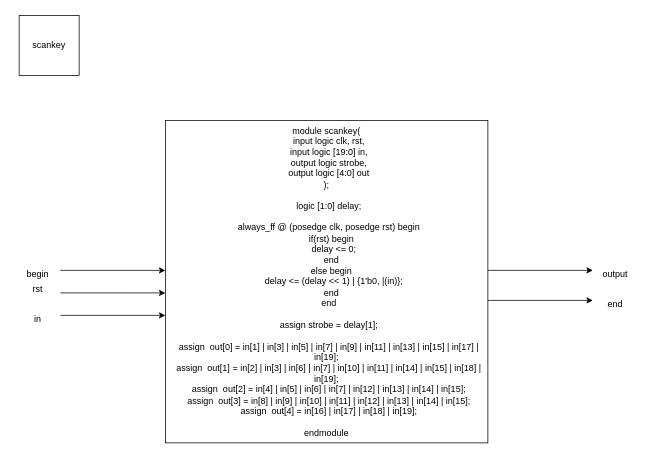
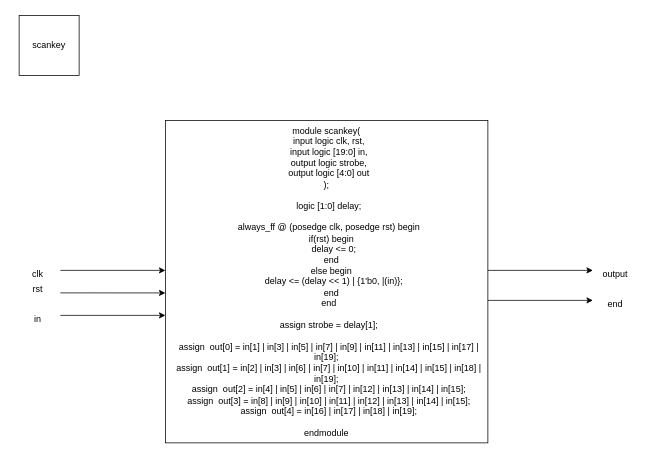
(38, 274) -> (38, 274)
